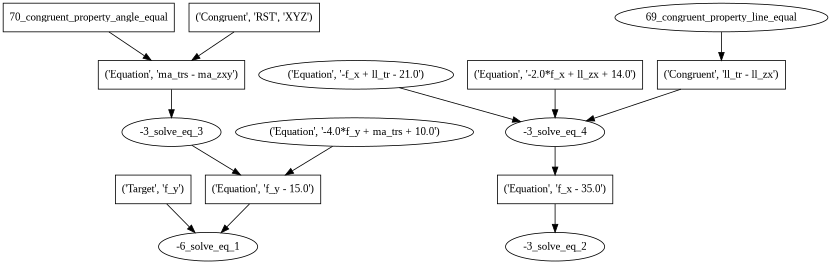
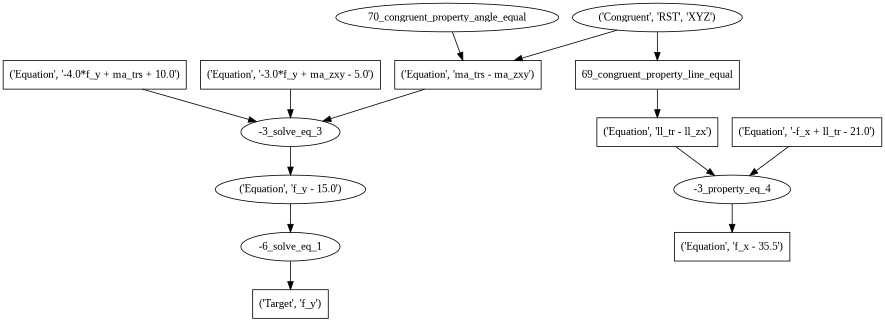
(89, 18) -> (447, 18)
(254, 18) -> (657, 18)
(721, 18) -> (657, 75)
none -> (657, 42)
none -> (290, 75)
(356, 75) -> (807, 132)
(555, 75) -> none
(721, 75) -> (657, 132)
(355, 132) -> (95, 75)
(555, 132) -> (732, 189)
(313, 158) -> (196, 104)
(263, 189) -> (290, 189)
(555, 189) -> (732, 247)
(178, 215) -> (290, 271)
(555, 247) -> none
